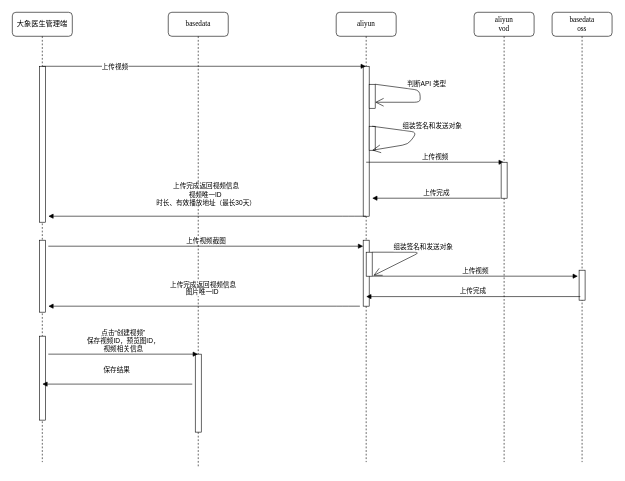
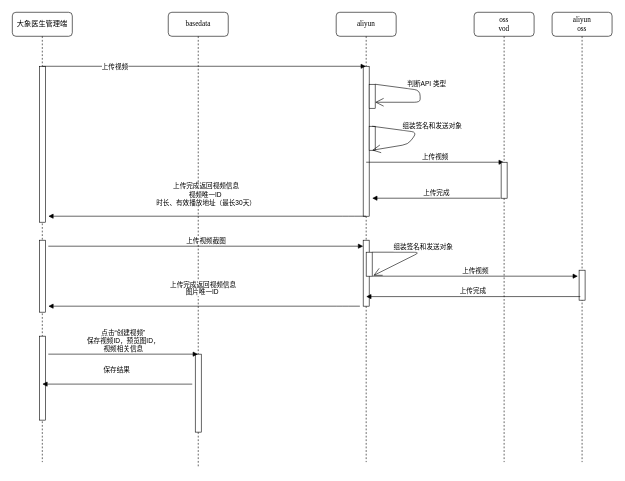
(504, 24) -> (504, 24)
(582, 24) -> (582, 24)
